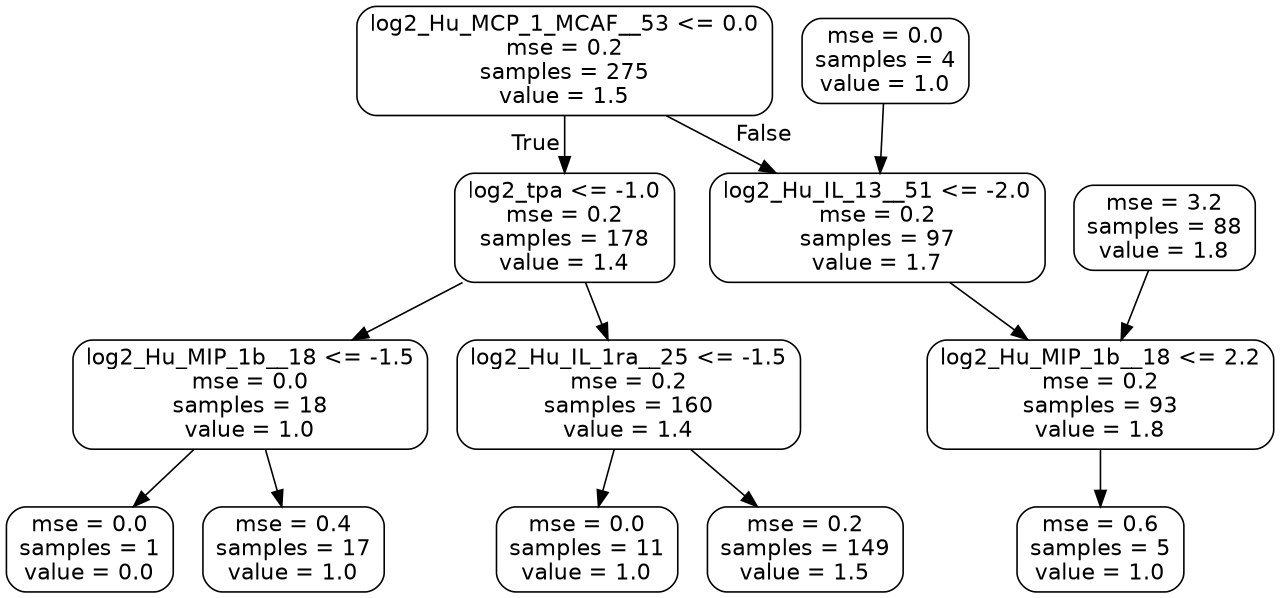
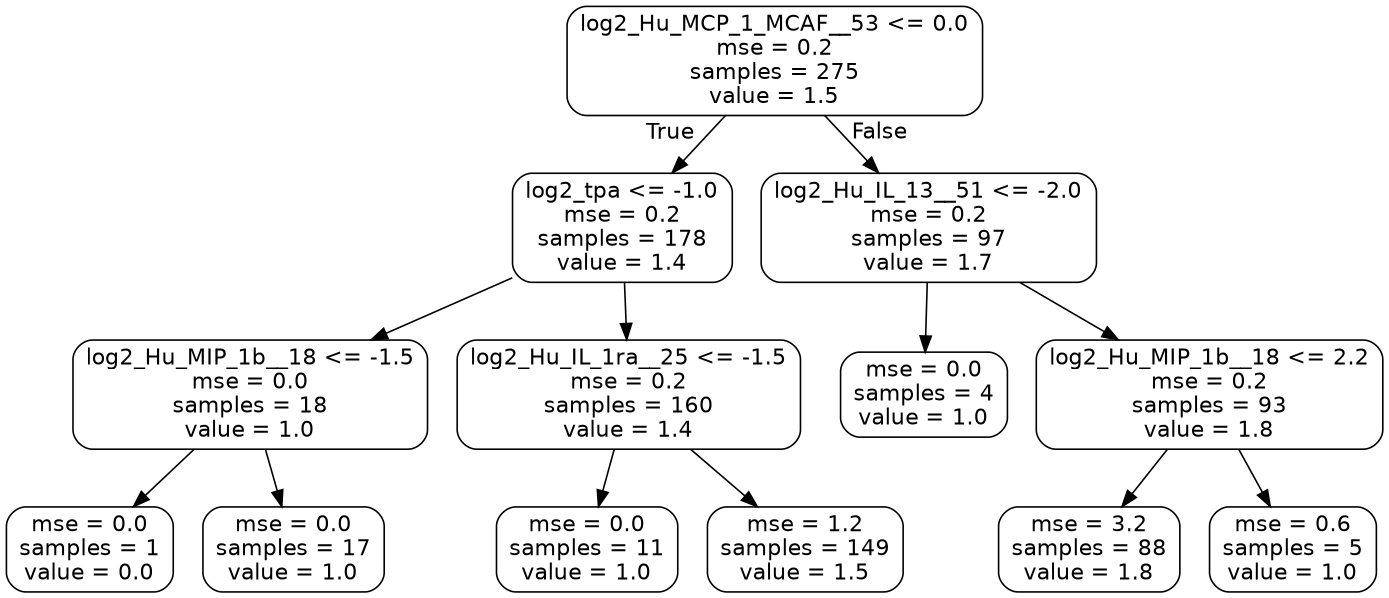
(882, 130) -> (926, 309)
(1138, 298) -> (1150, 471)
(294, 549) -> (294, 549)
(805, 549) -> (805, 549)
